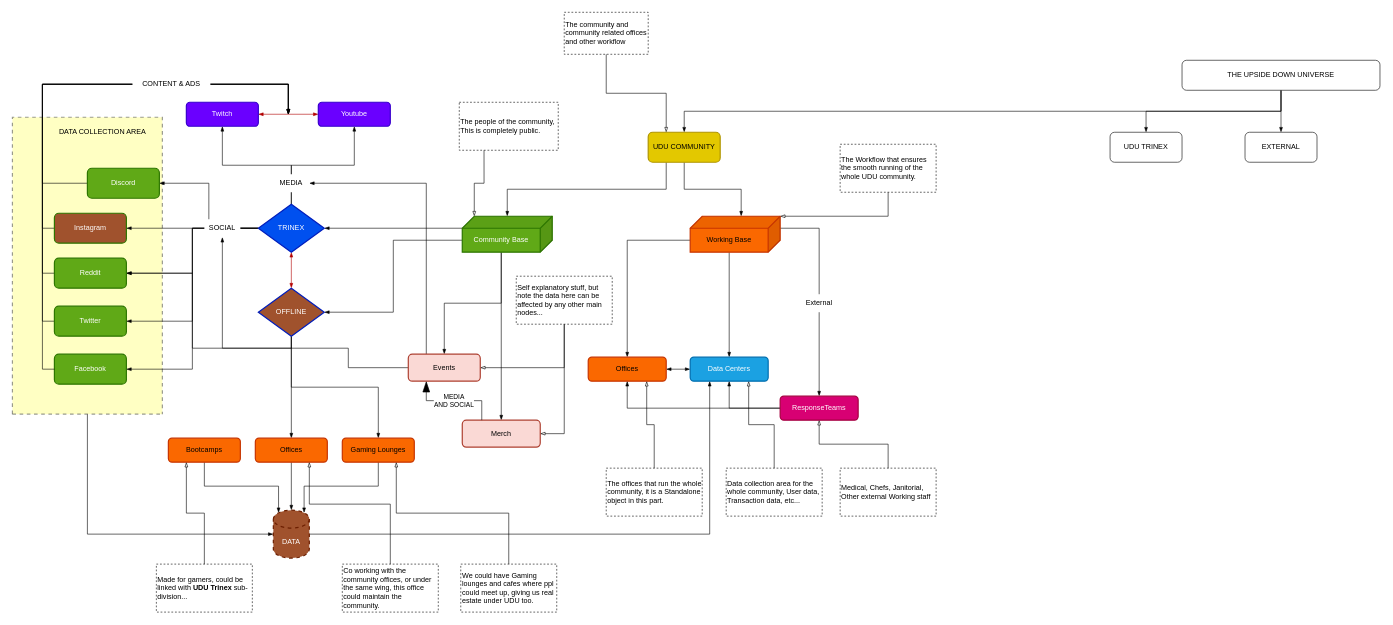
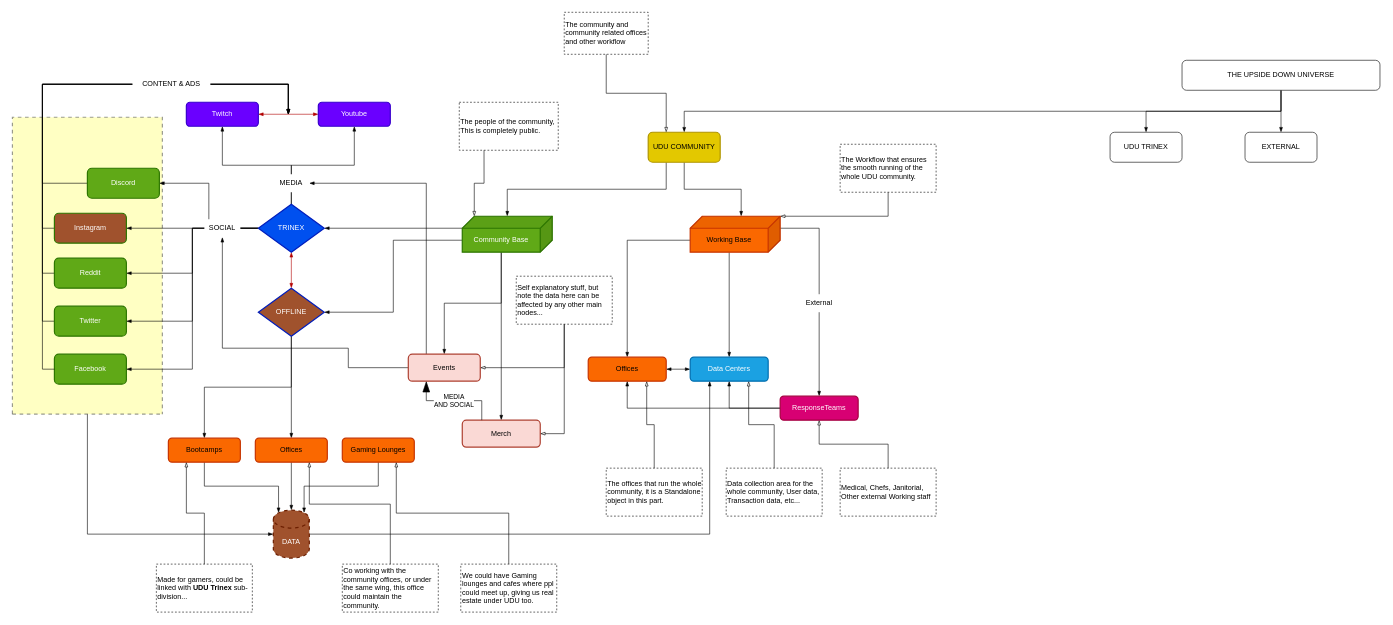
(102, 132) -> none
(207, 348) -> (204, 409)
(378, 431) -> none
